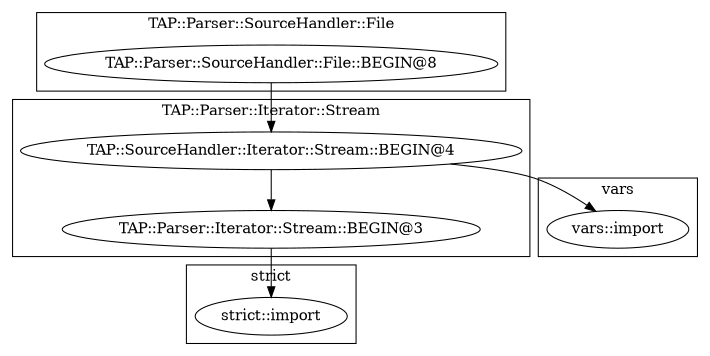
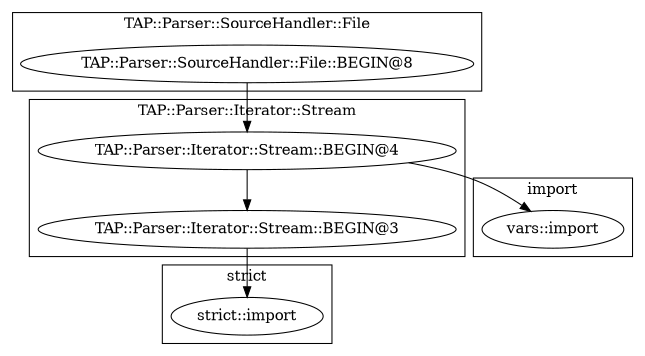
(271, 151) -> (247, 151)
(618, 190) -> (553, 190)
